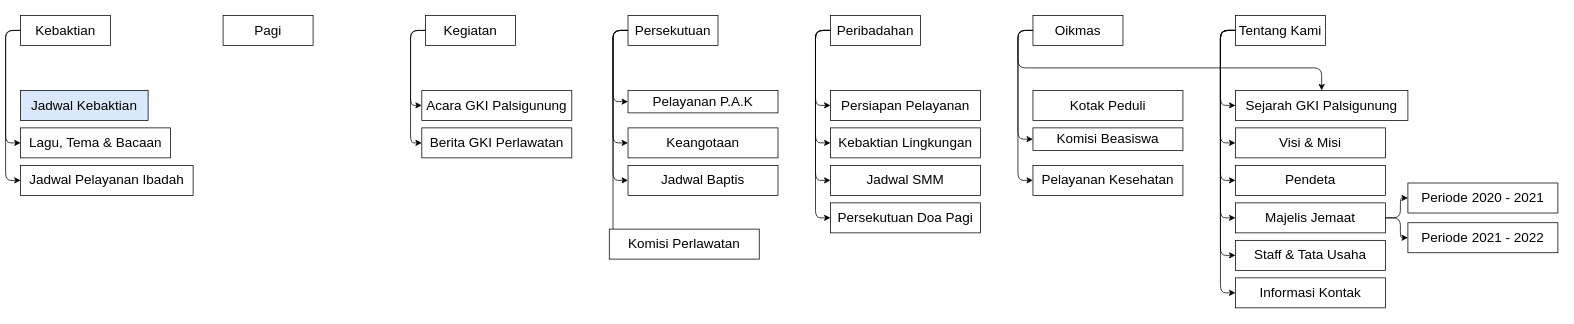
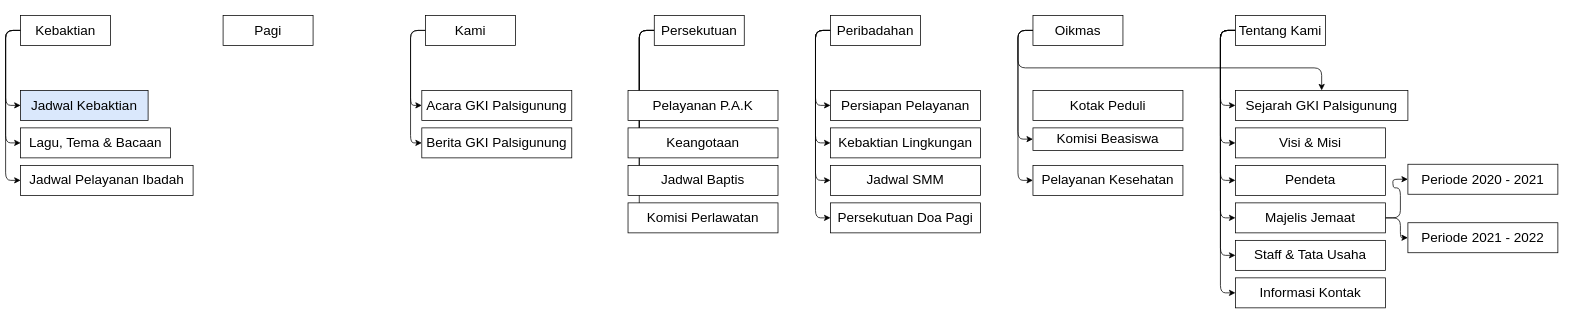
(471, 30) -> (471, 30)
(673, 30) -> (699, 30)
(703, 102) -> (703, 105)
none -> (11, 105)
(497, 143) -> (497, 143)
(1483, 198) -> (1483, 179)
(684, 244) -> (703, 218)
